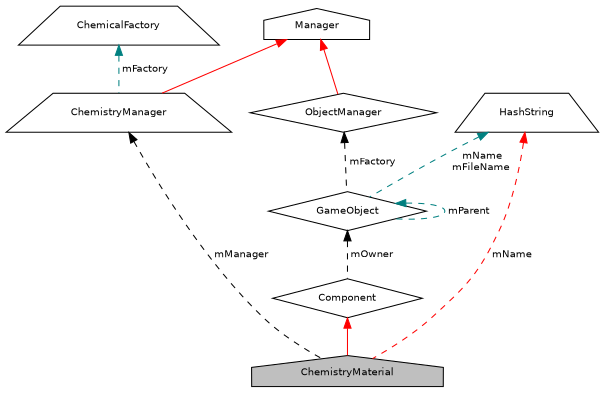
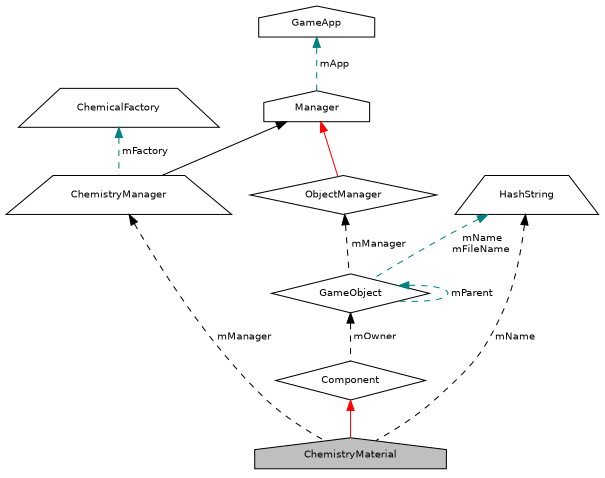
none -> (317, 23)
(219, 68) -> (219, 151)
(372, 162) -> (377, 244)
(477, 271) -> (480, 353)
